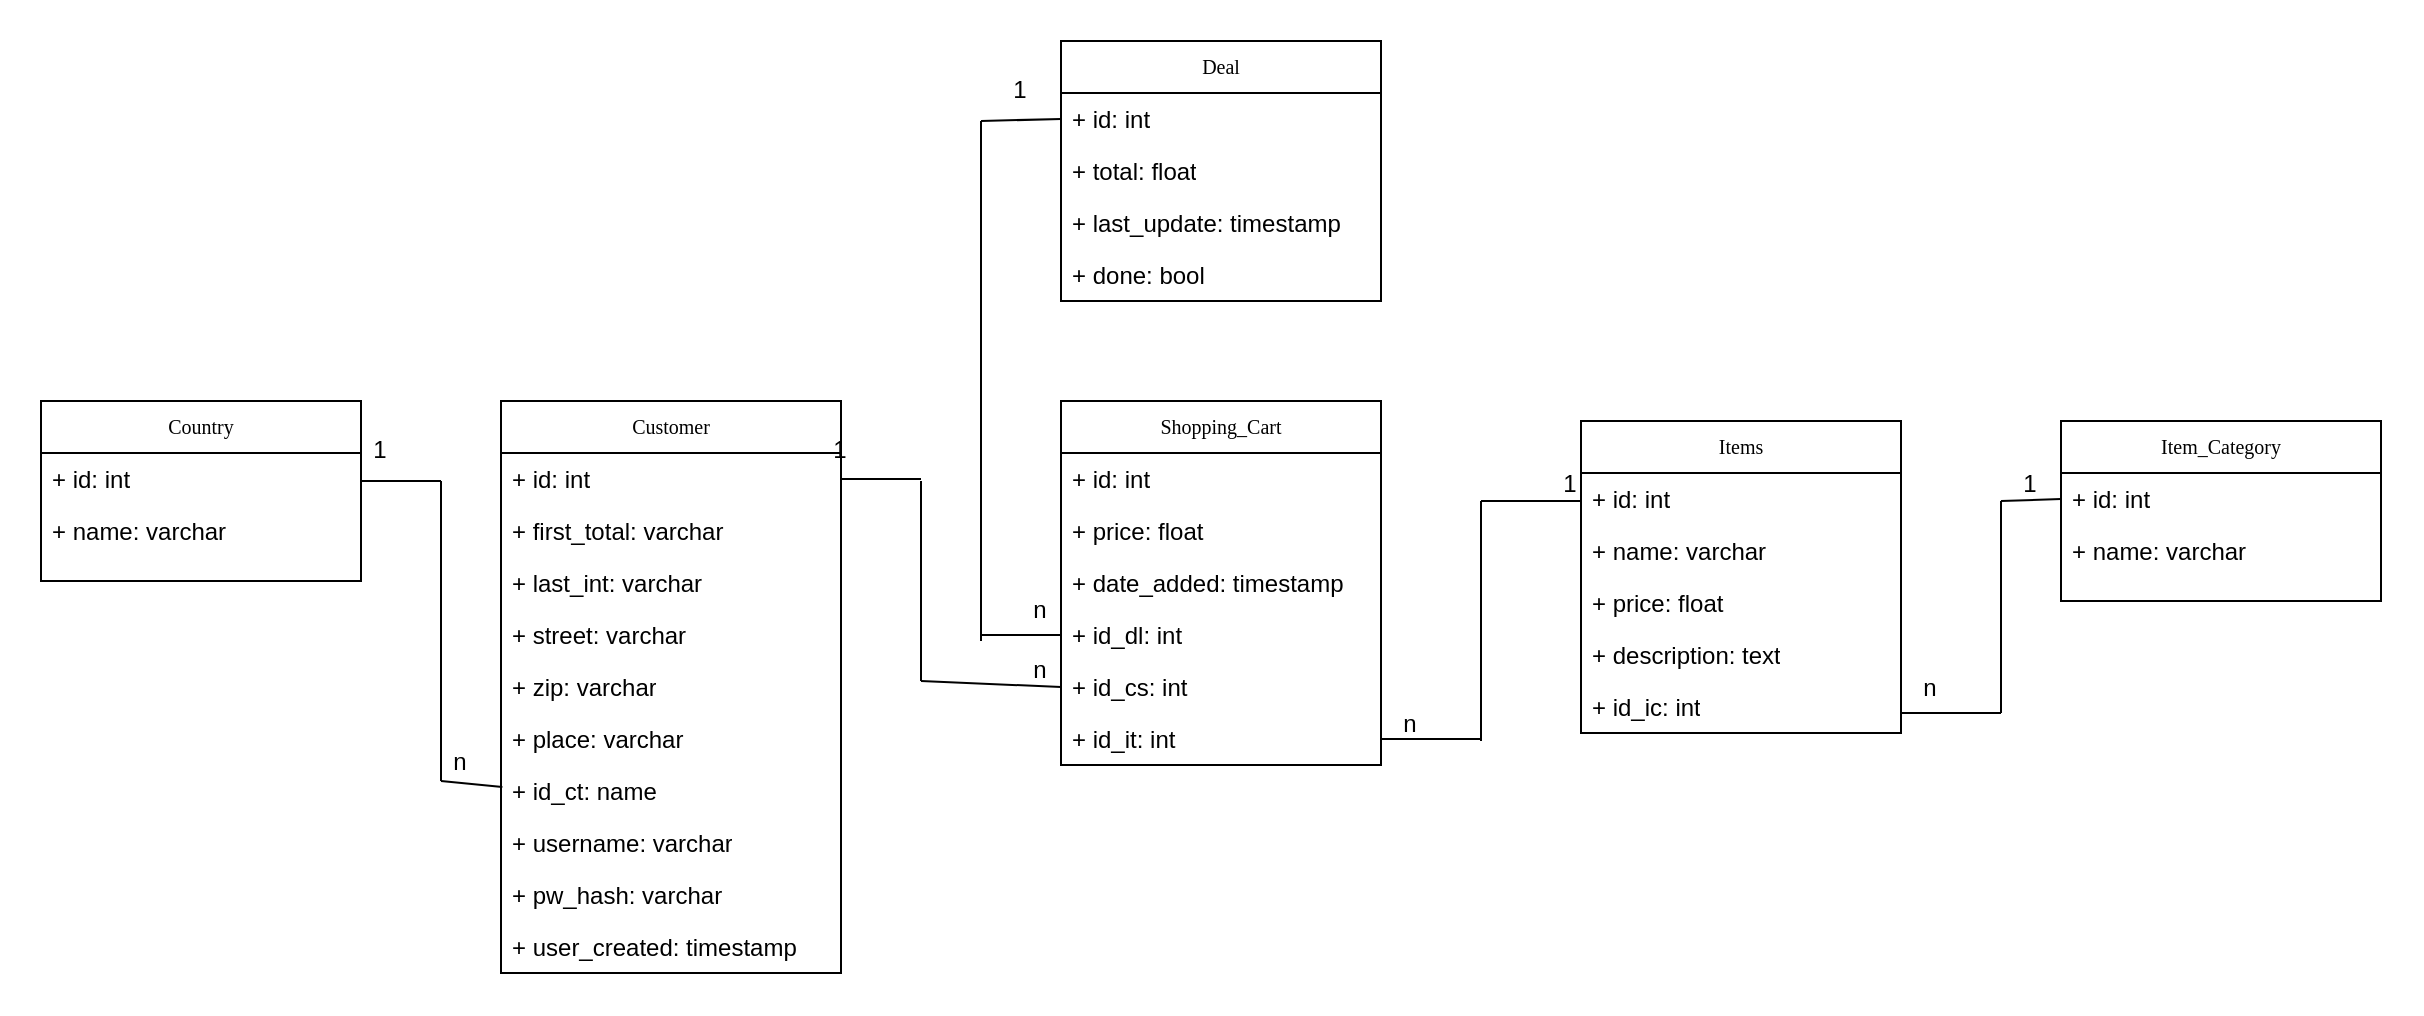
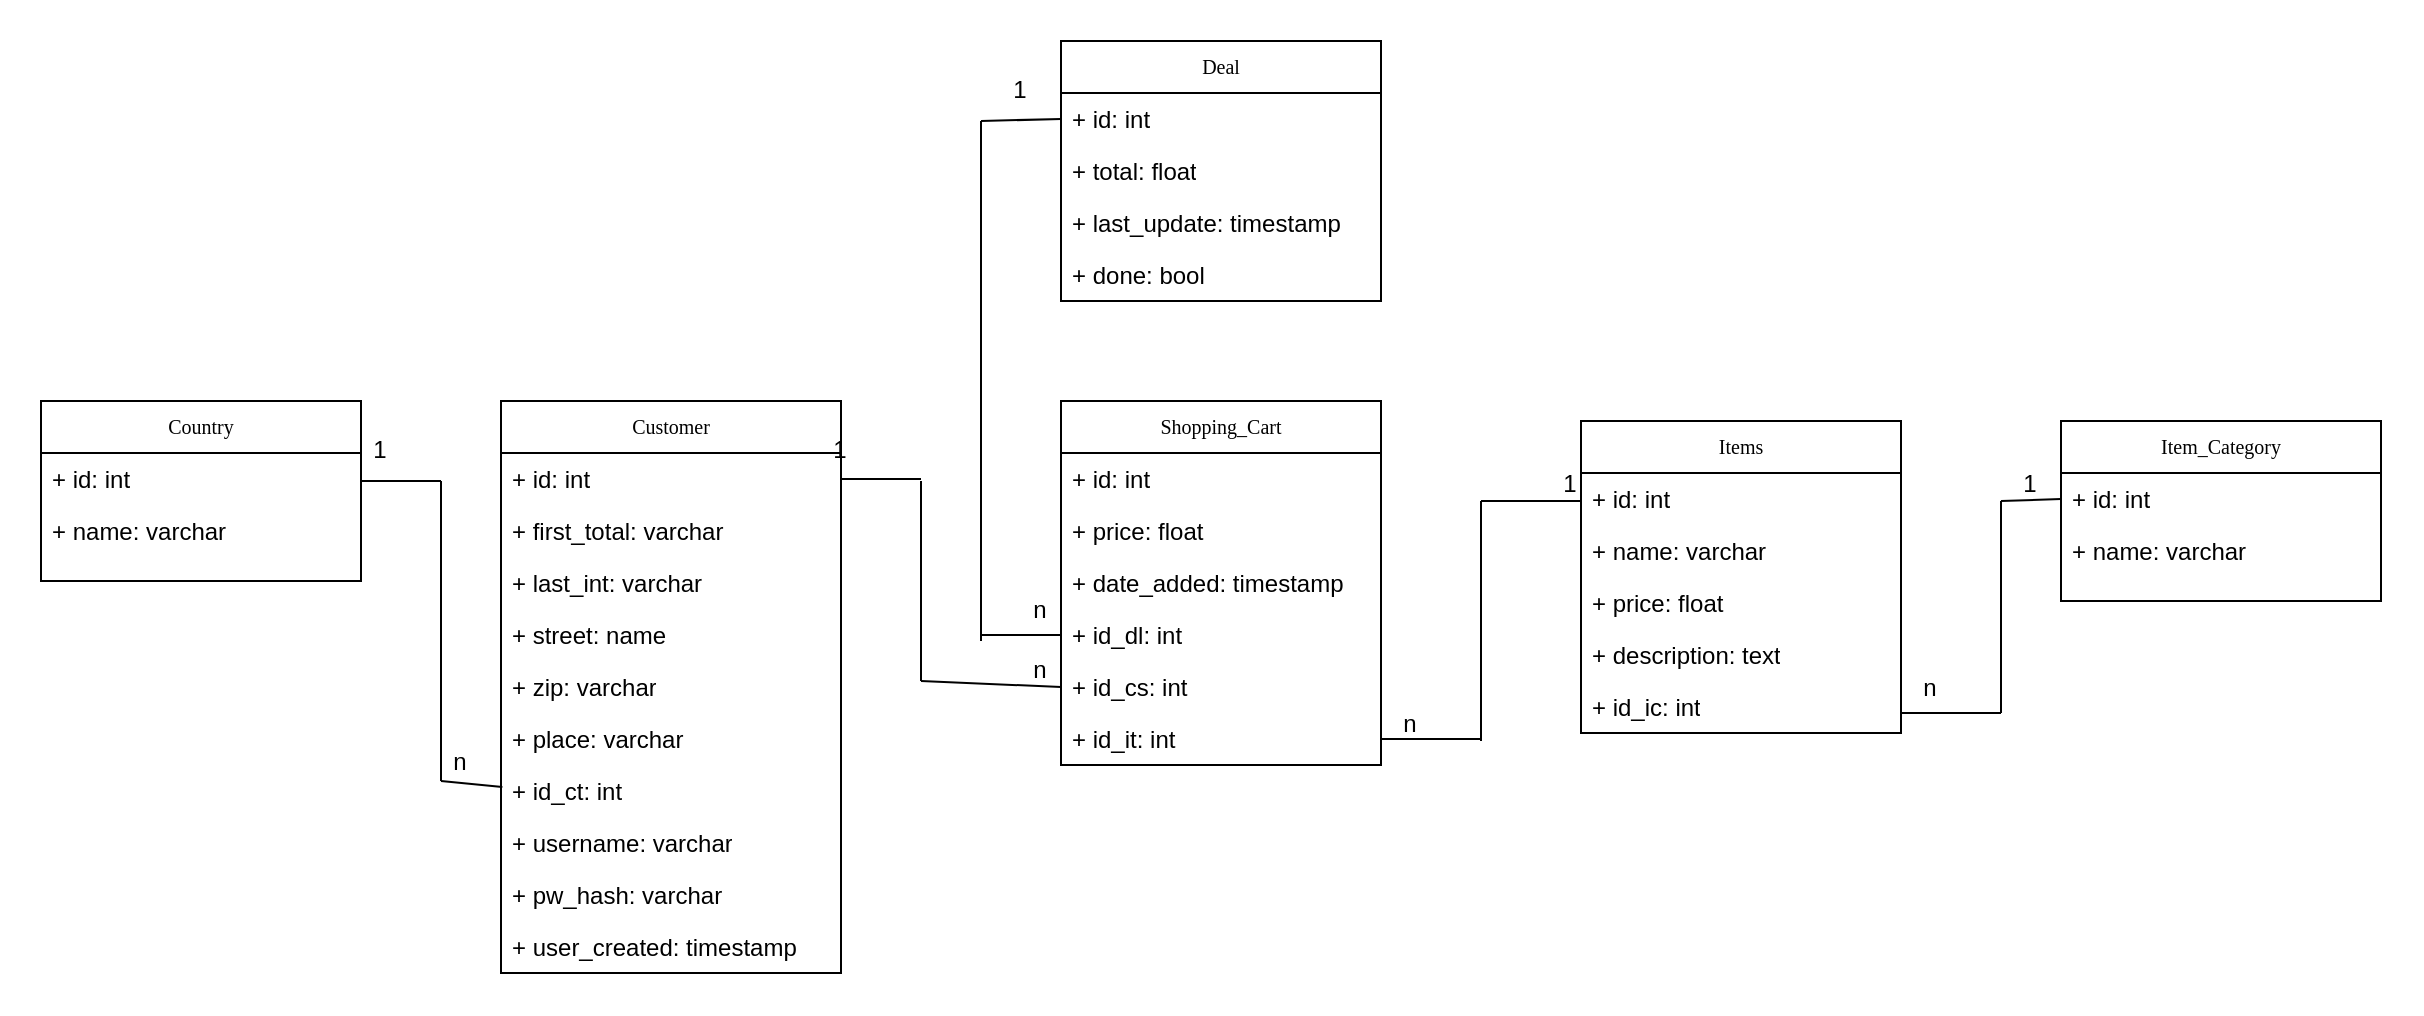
(618, 637) -> (598, 637)
(588, 793) -> (578, 793)
